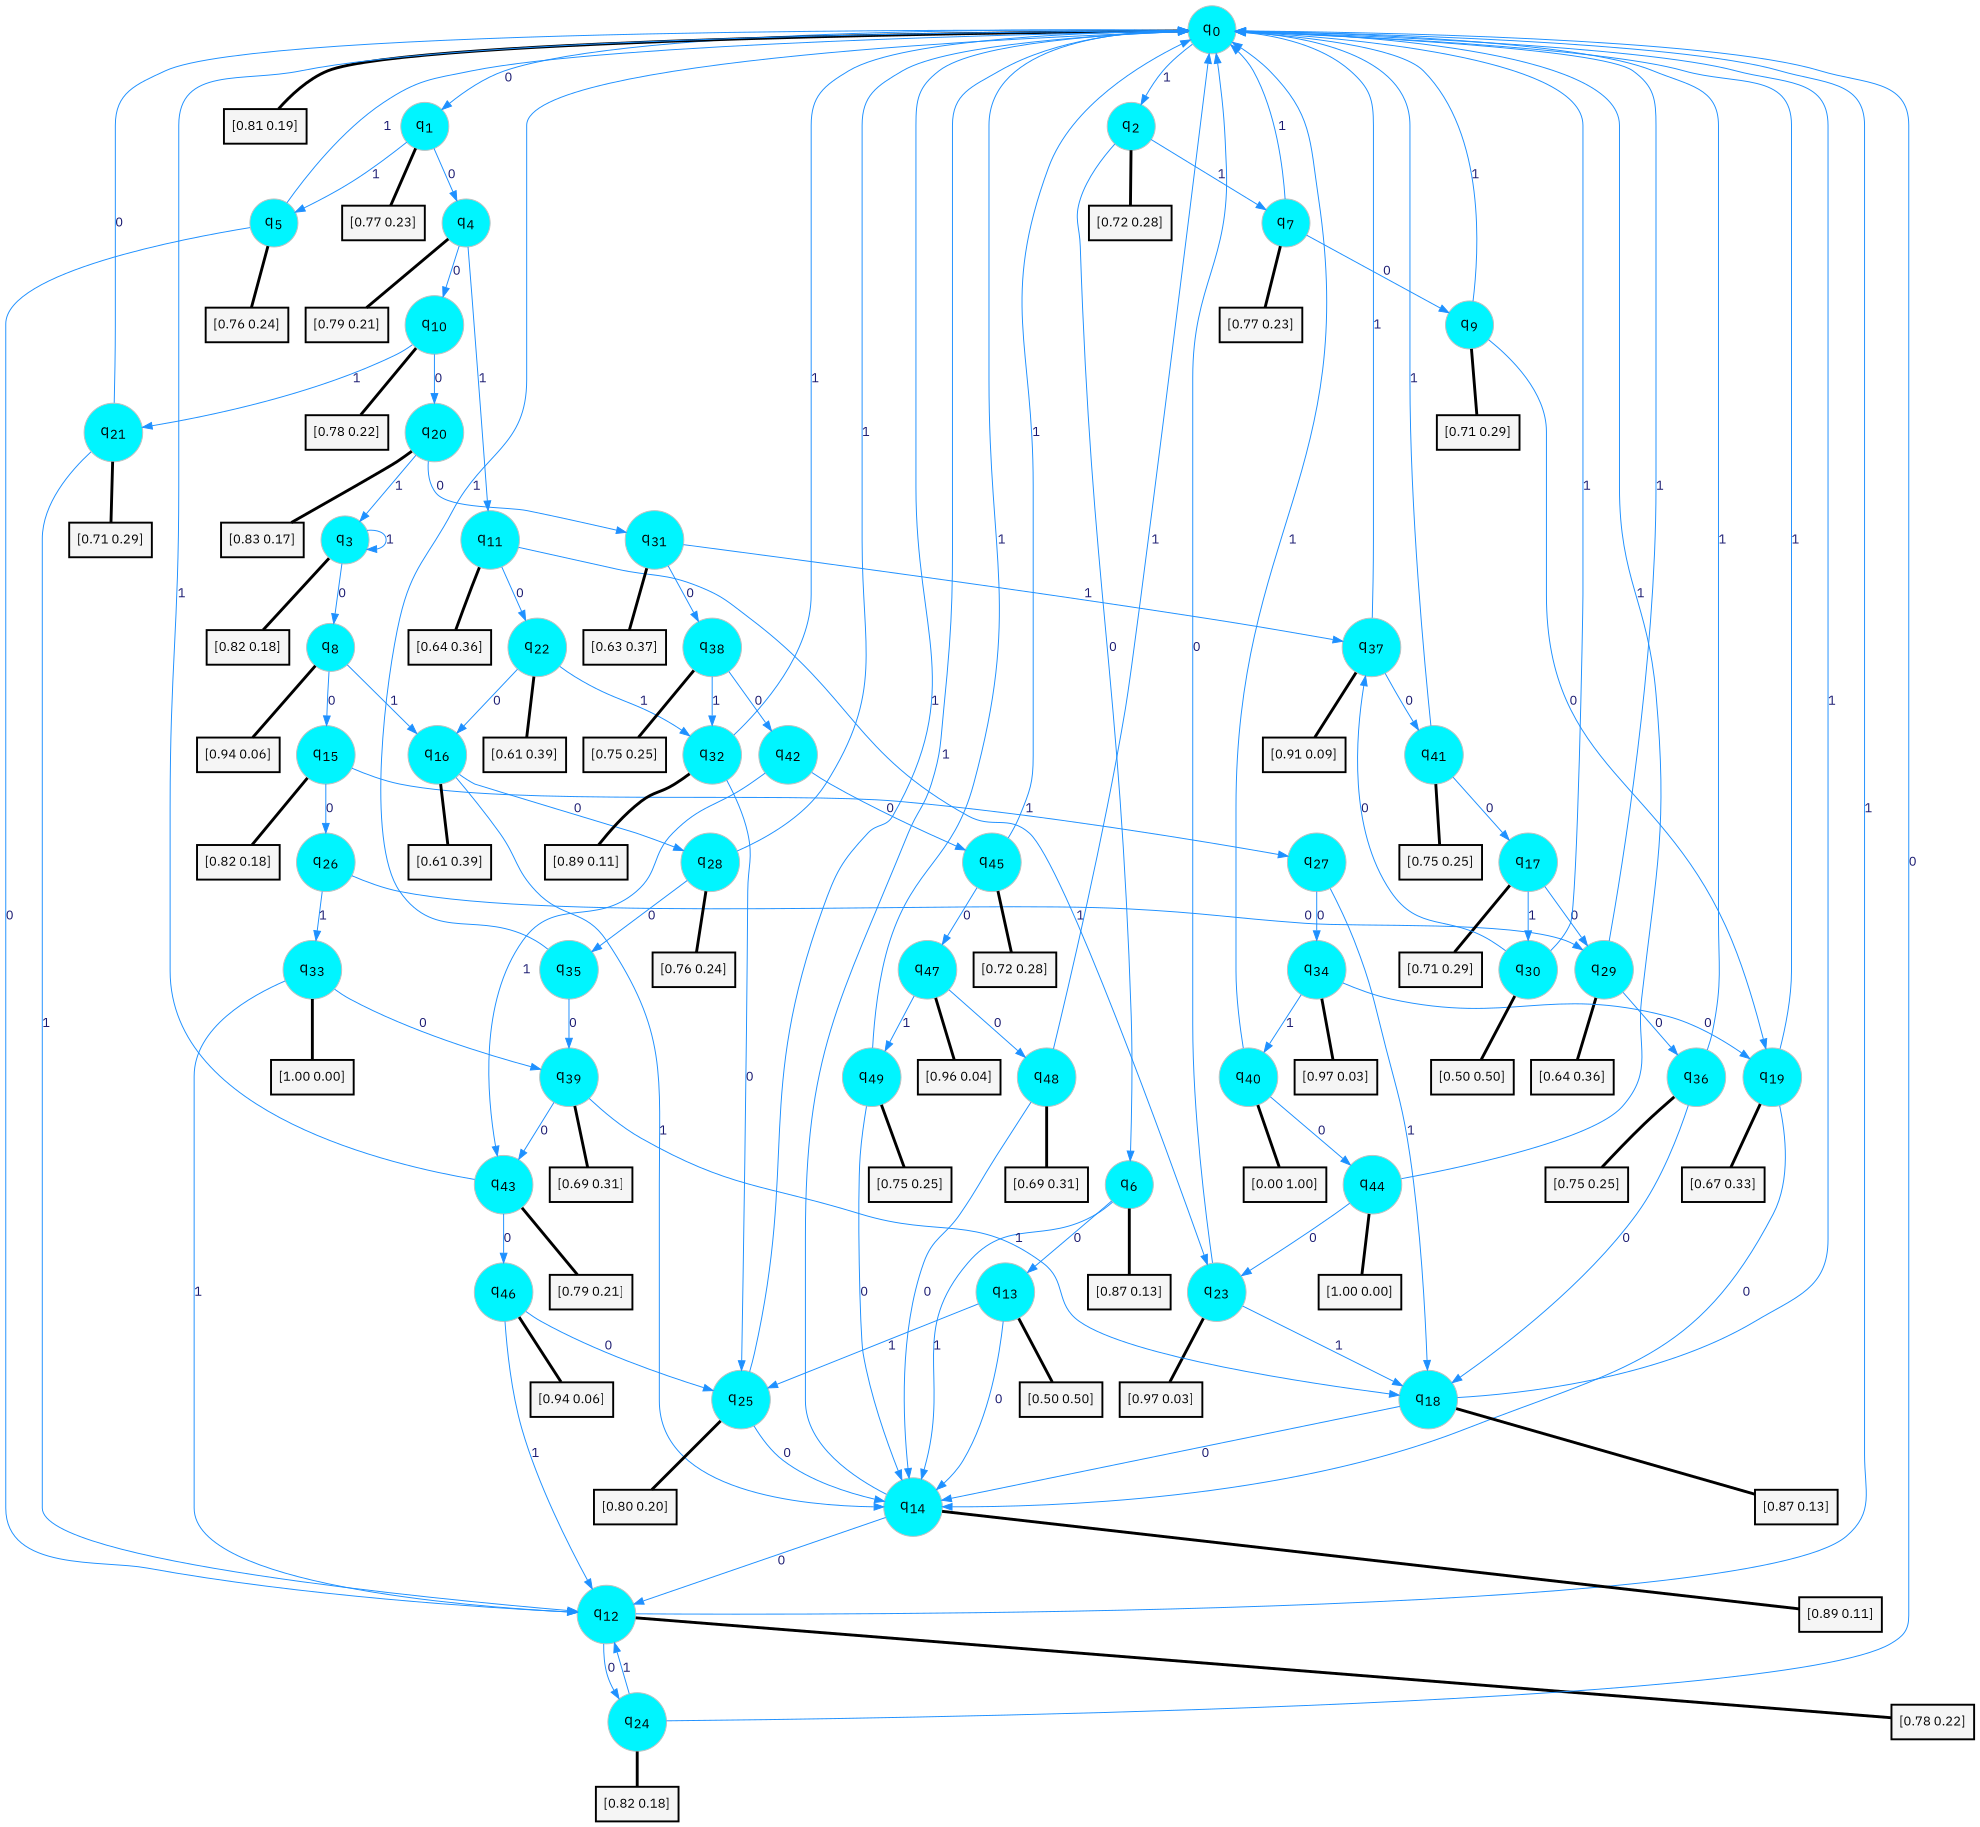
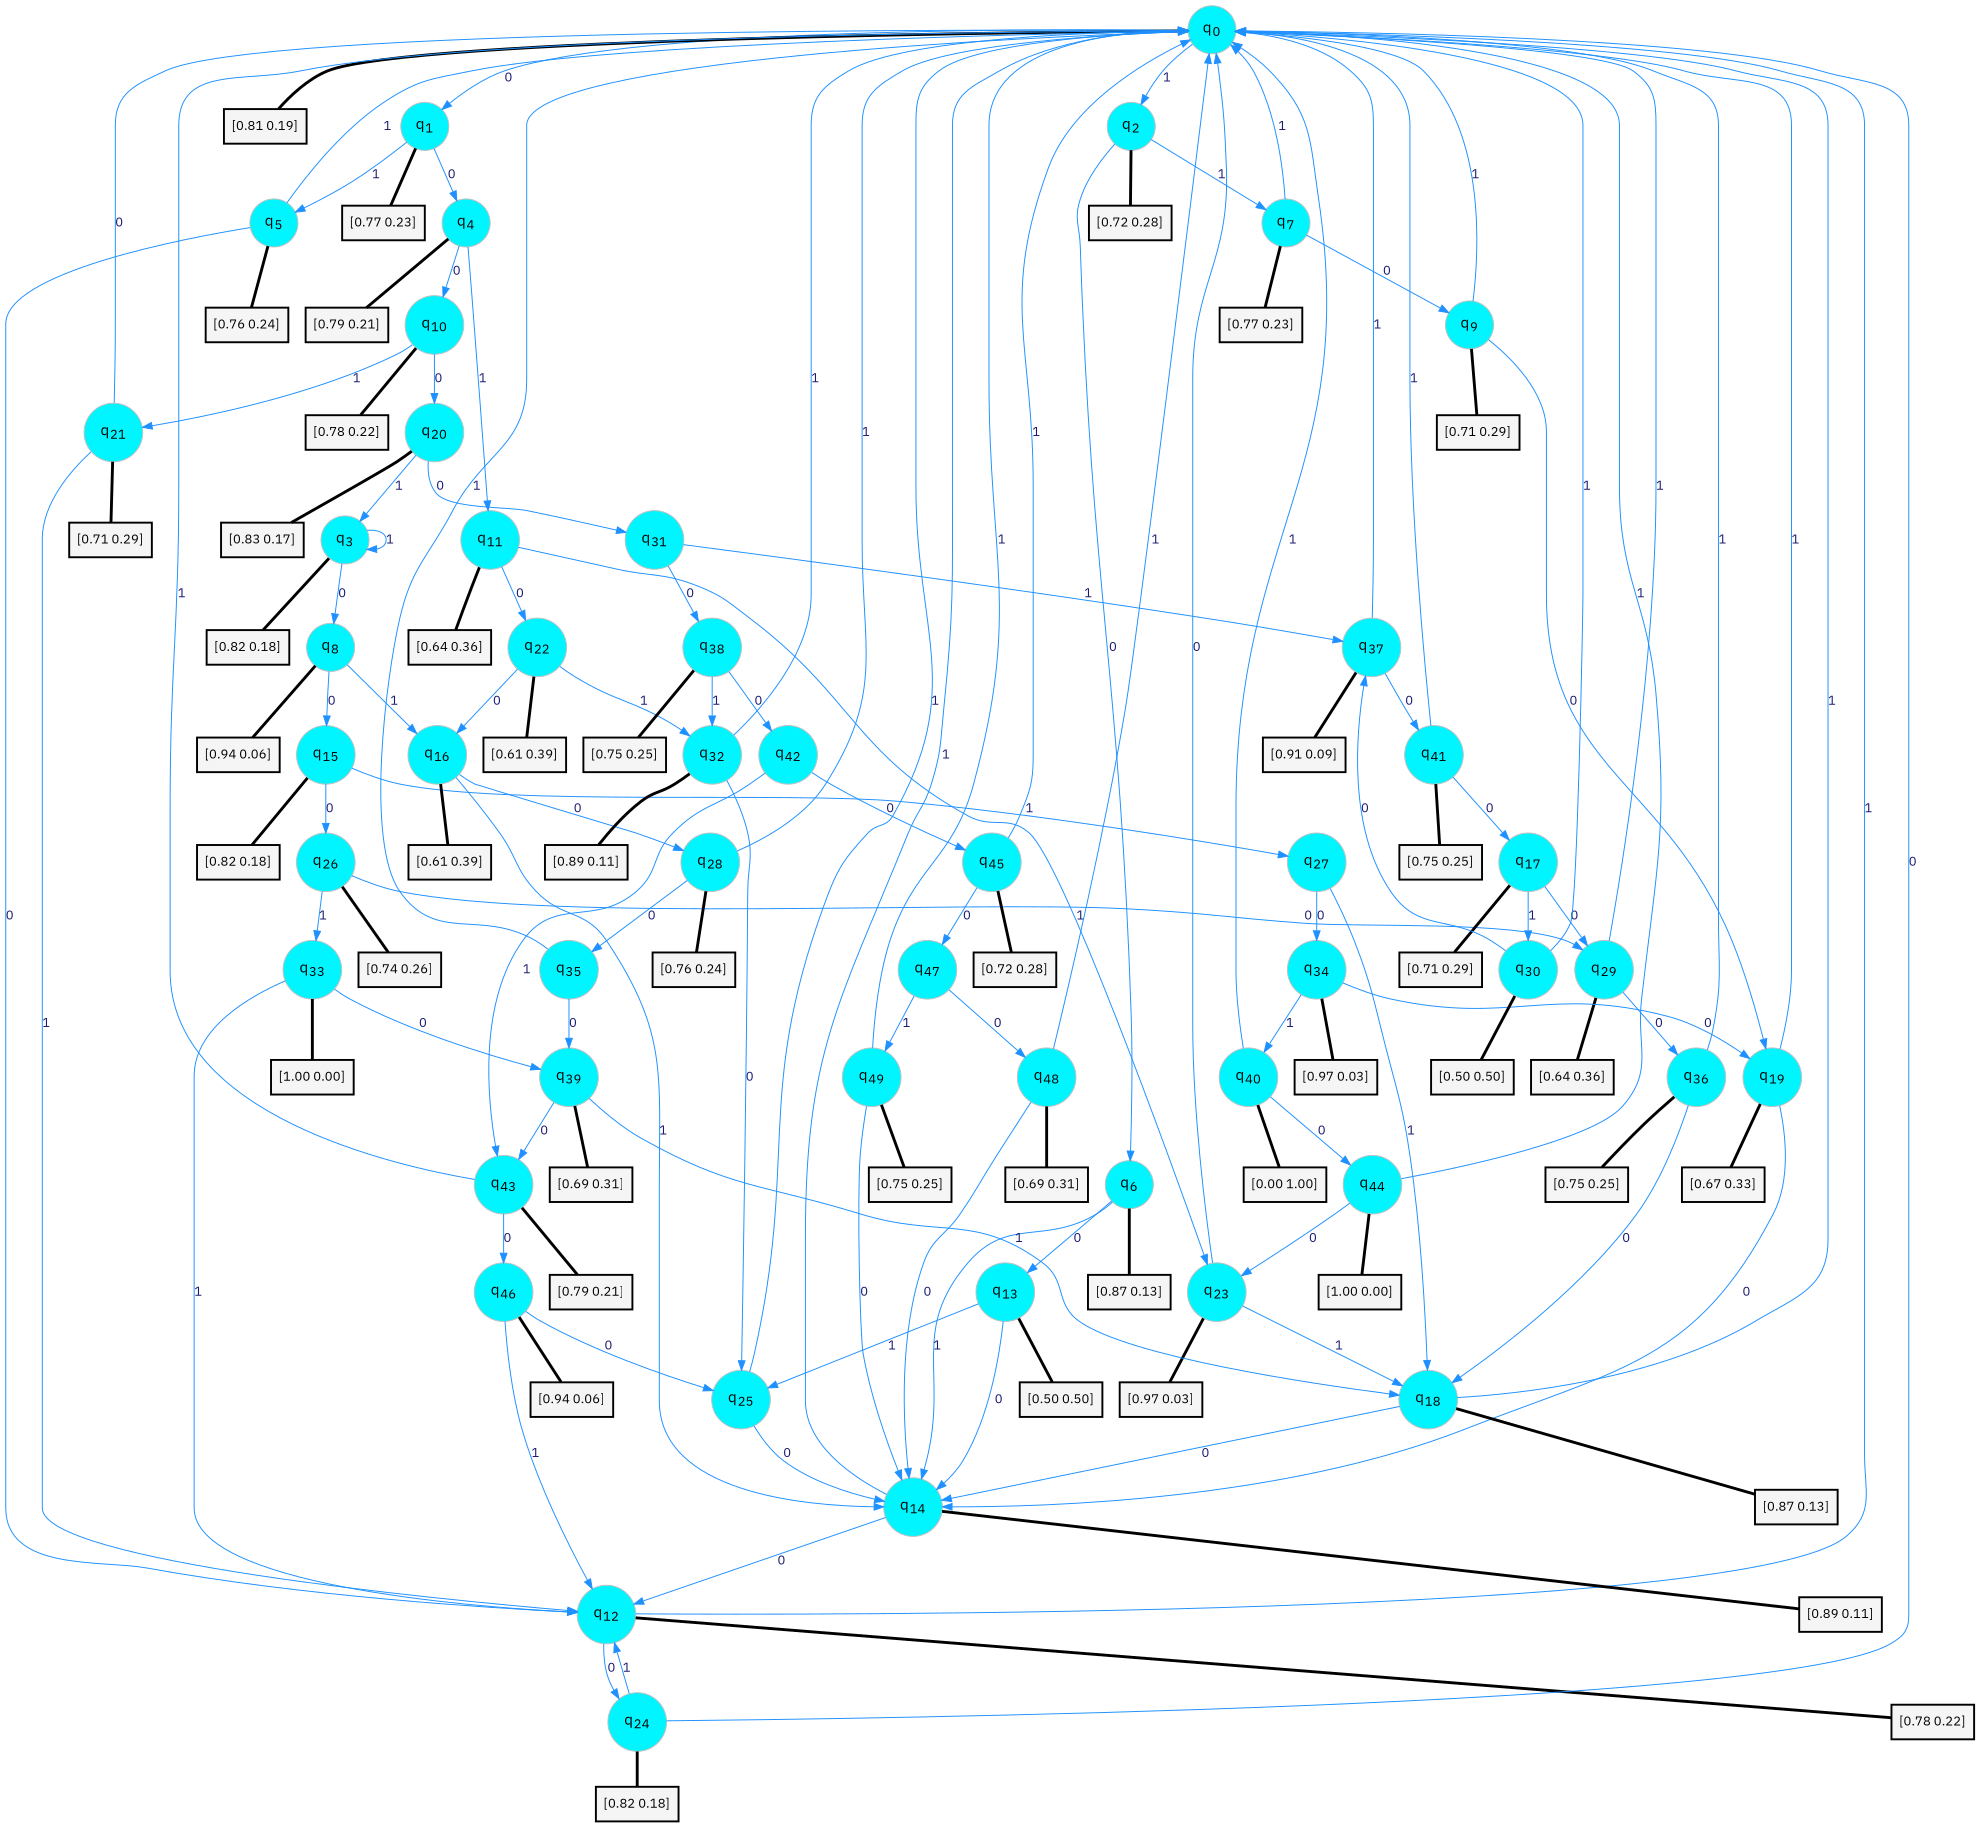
(625, 647) -> none
none -> (400, 970)
(959, 1077) -> none
(635, 1507) -> none
